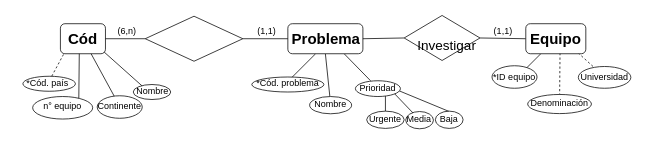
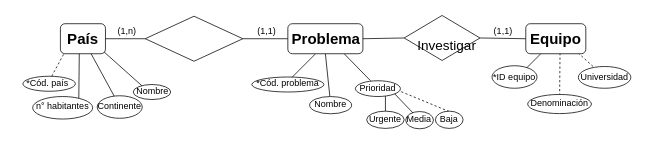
(127, 31) -> (127, 31)
(83, 39) -> (83, 39)
(423, 101) -> (423, 101)
(63, 106) -> (63, 106)
